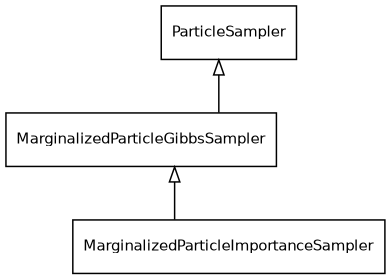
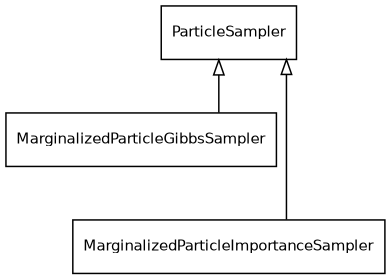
(175, 201) -> (286, 147)
